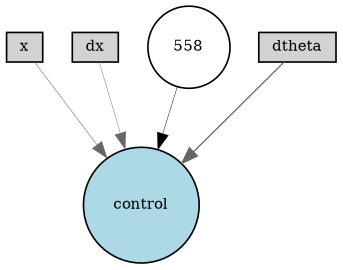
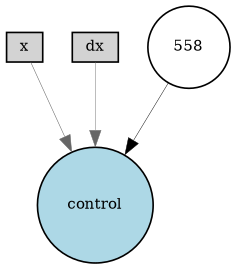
(297, 47) -> none
